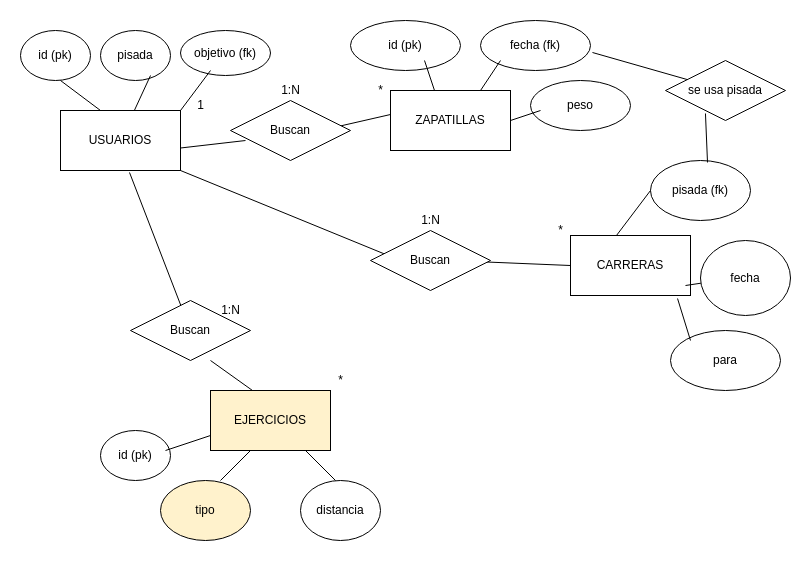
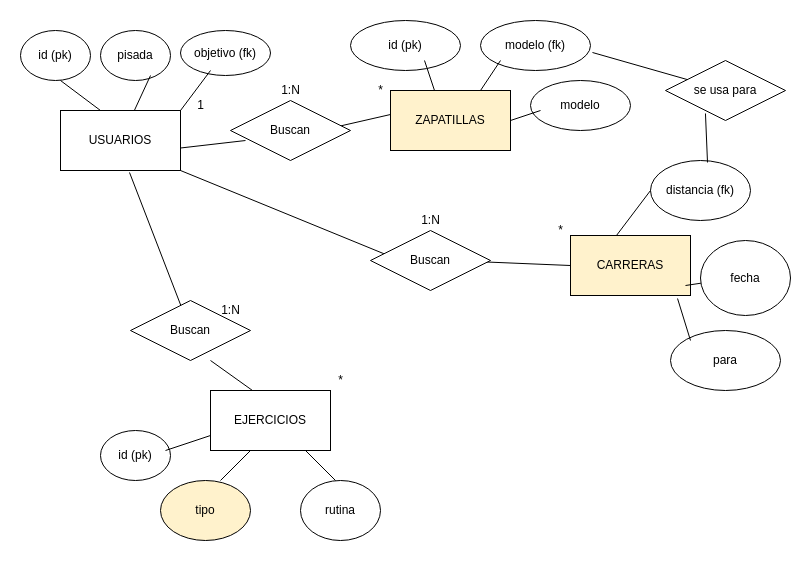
(536, 46) -> (536, 46)
(726, 91) -> (726, 91)
(581, 106) -> (581, 106)
(451, 121) -> (451, 121)
(701, 191) -> (701, 191)
(631, 266) -> (631, 266)
(271, 421) -> (271, 421)
(341, 511) -> (341, 511)
